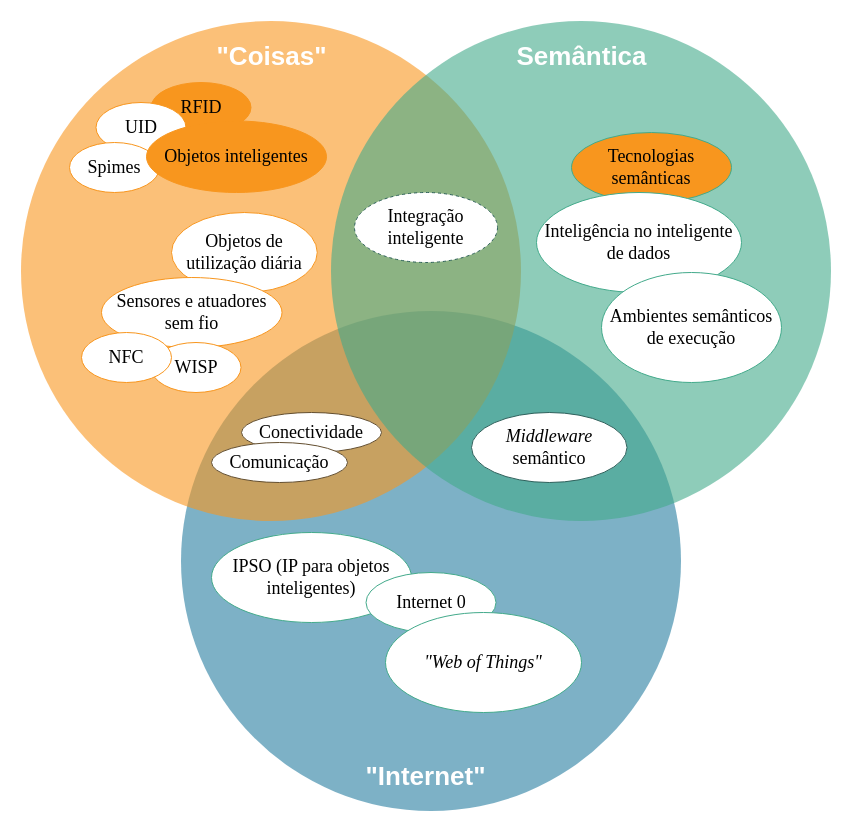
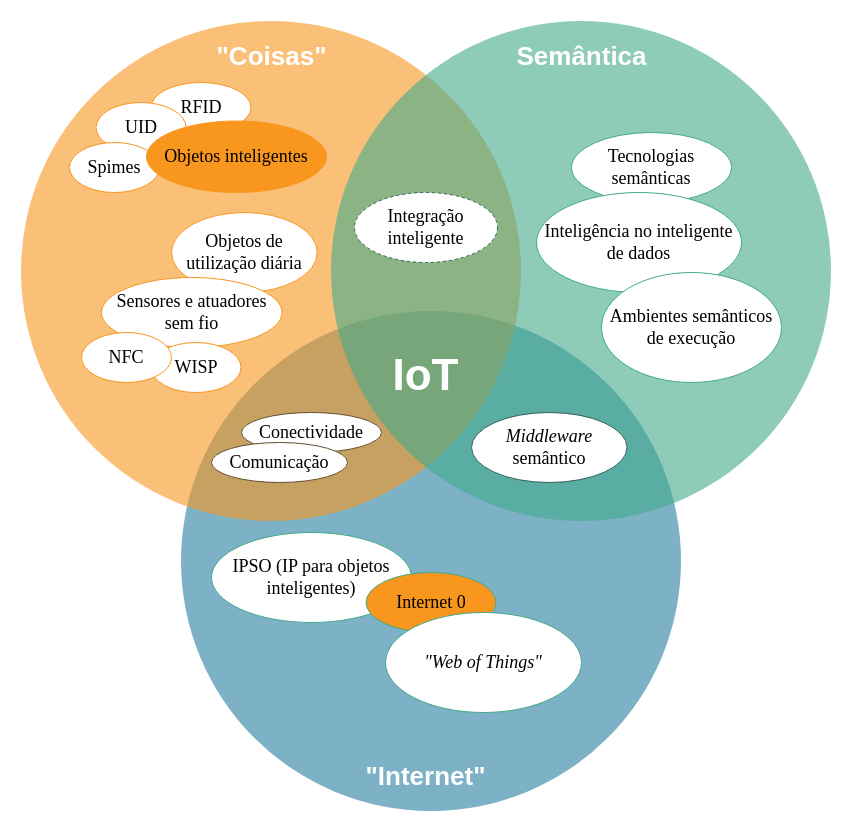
(201, 108) -> (201, 108)
(652, 168) -> (652, 168)
none -> (426, 373)
(431, 603) -> (431, 603)
